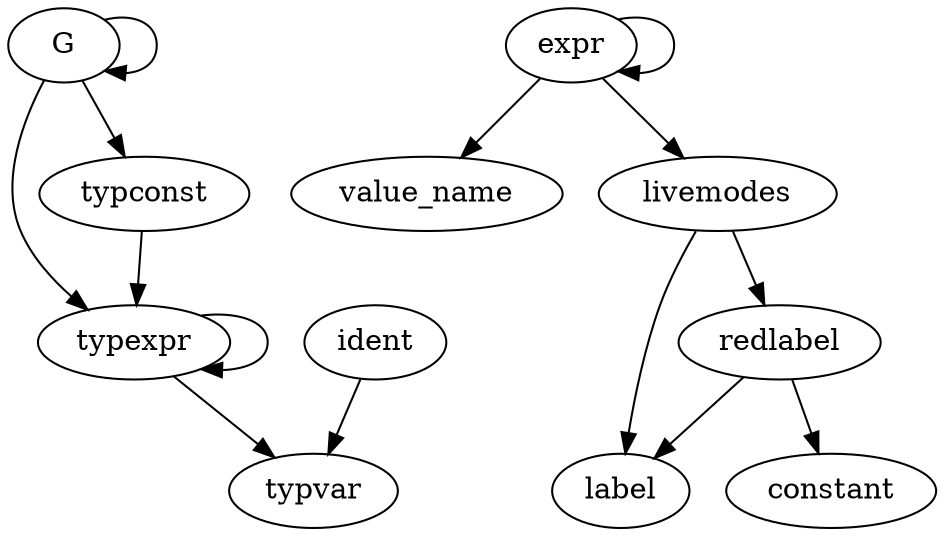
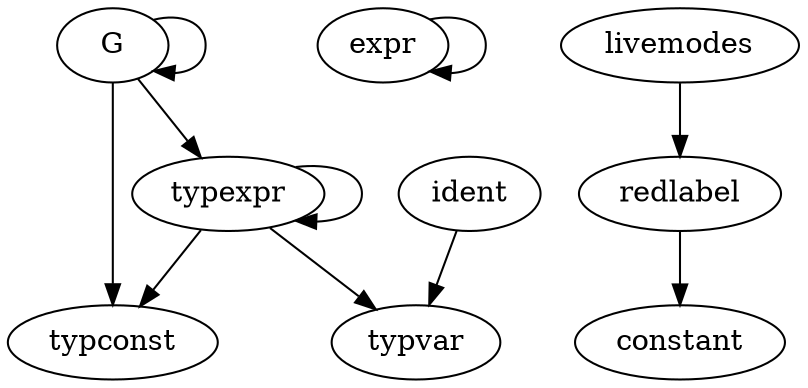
(636, 111) -> none
(427, 194) -> none
(140, 258) -> (177, 260)
(621, 491) -> none
